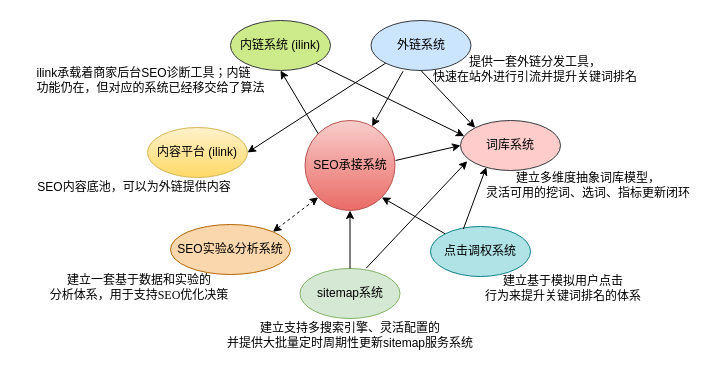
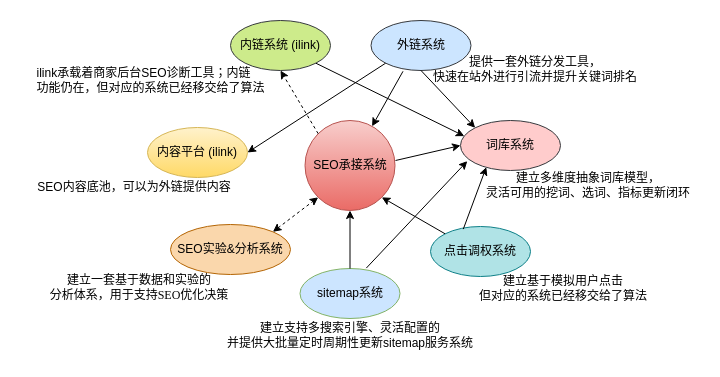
(301, 104) -> (301, 104)
(564, 289) -> (564, 289)
(350, 294) -> (350, 294)
